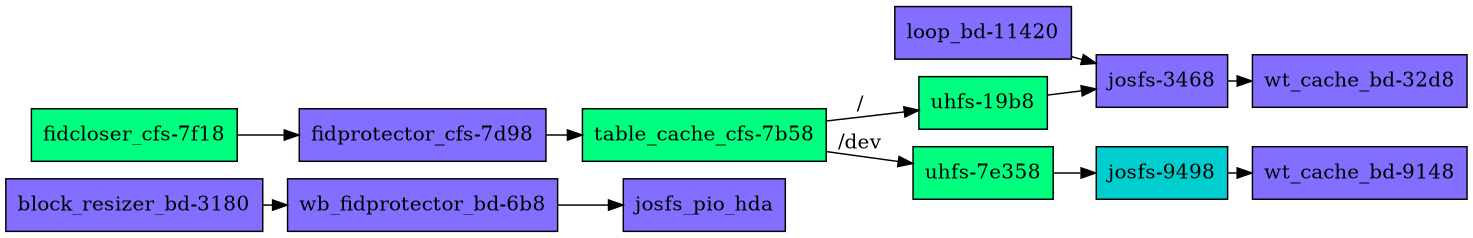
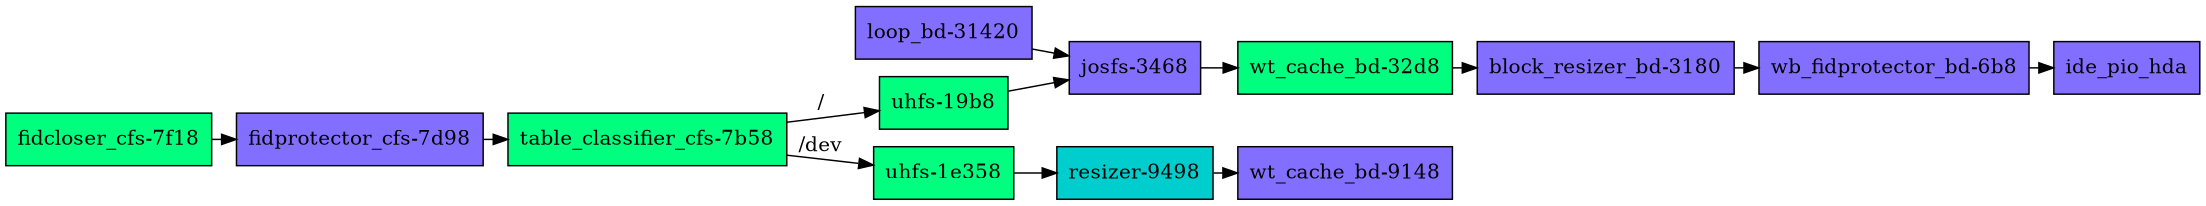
(983, 33) -> (944, 33)
none -> (1457, 68)
(1360, 81) -> (1345, 68)
(704, 135) -> (647, 139)
(983, 173) -> (944, 173)
(1162, 173) -> (1135, 173)
(704, 205) -> (2127, 68)
